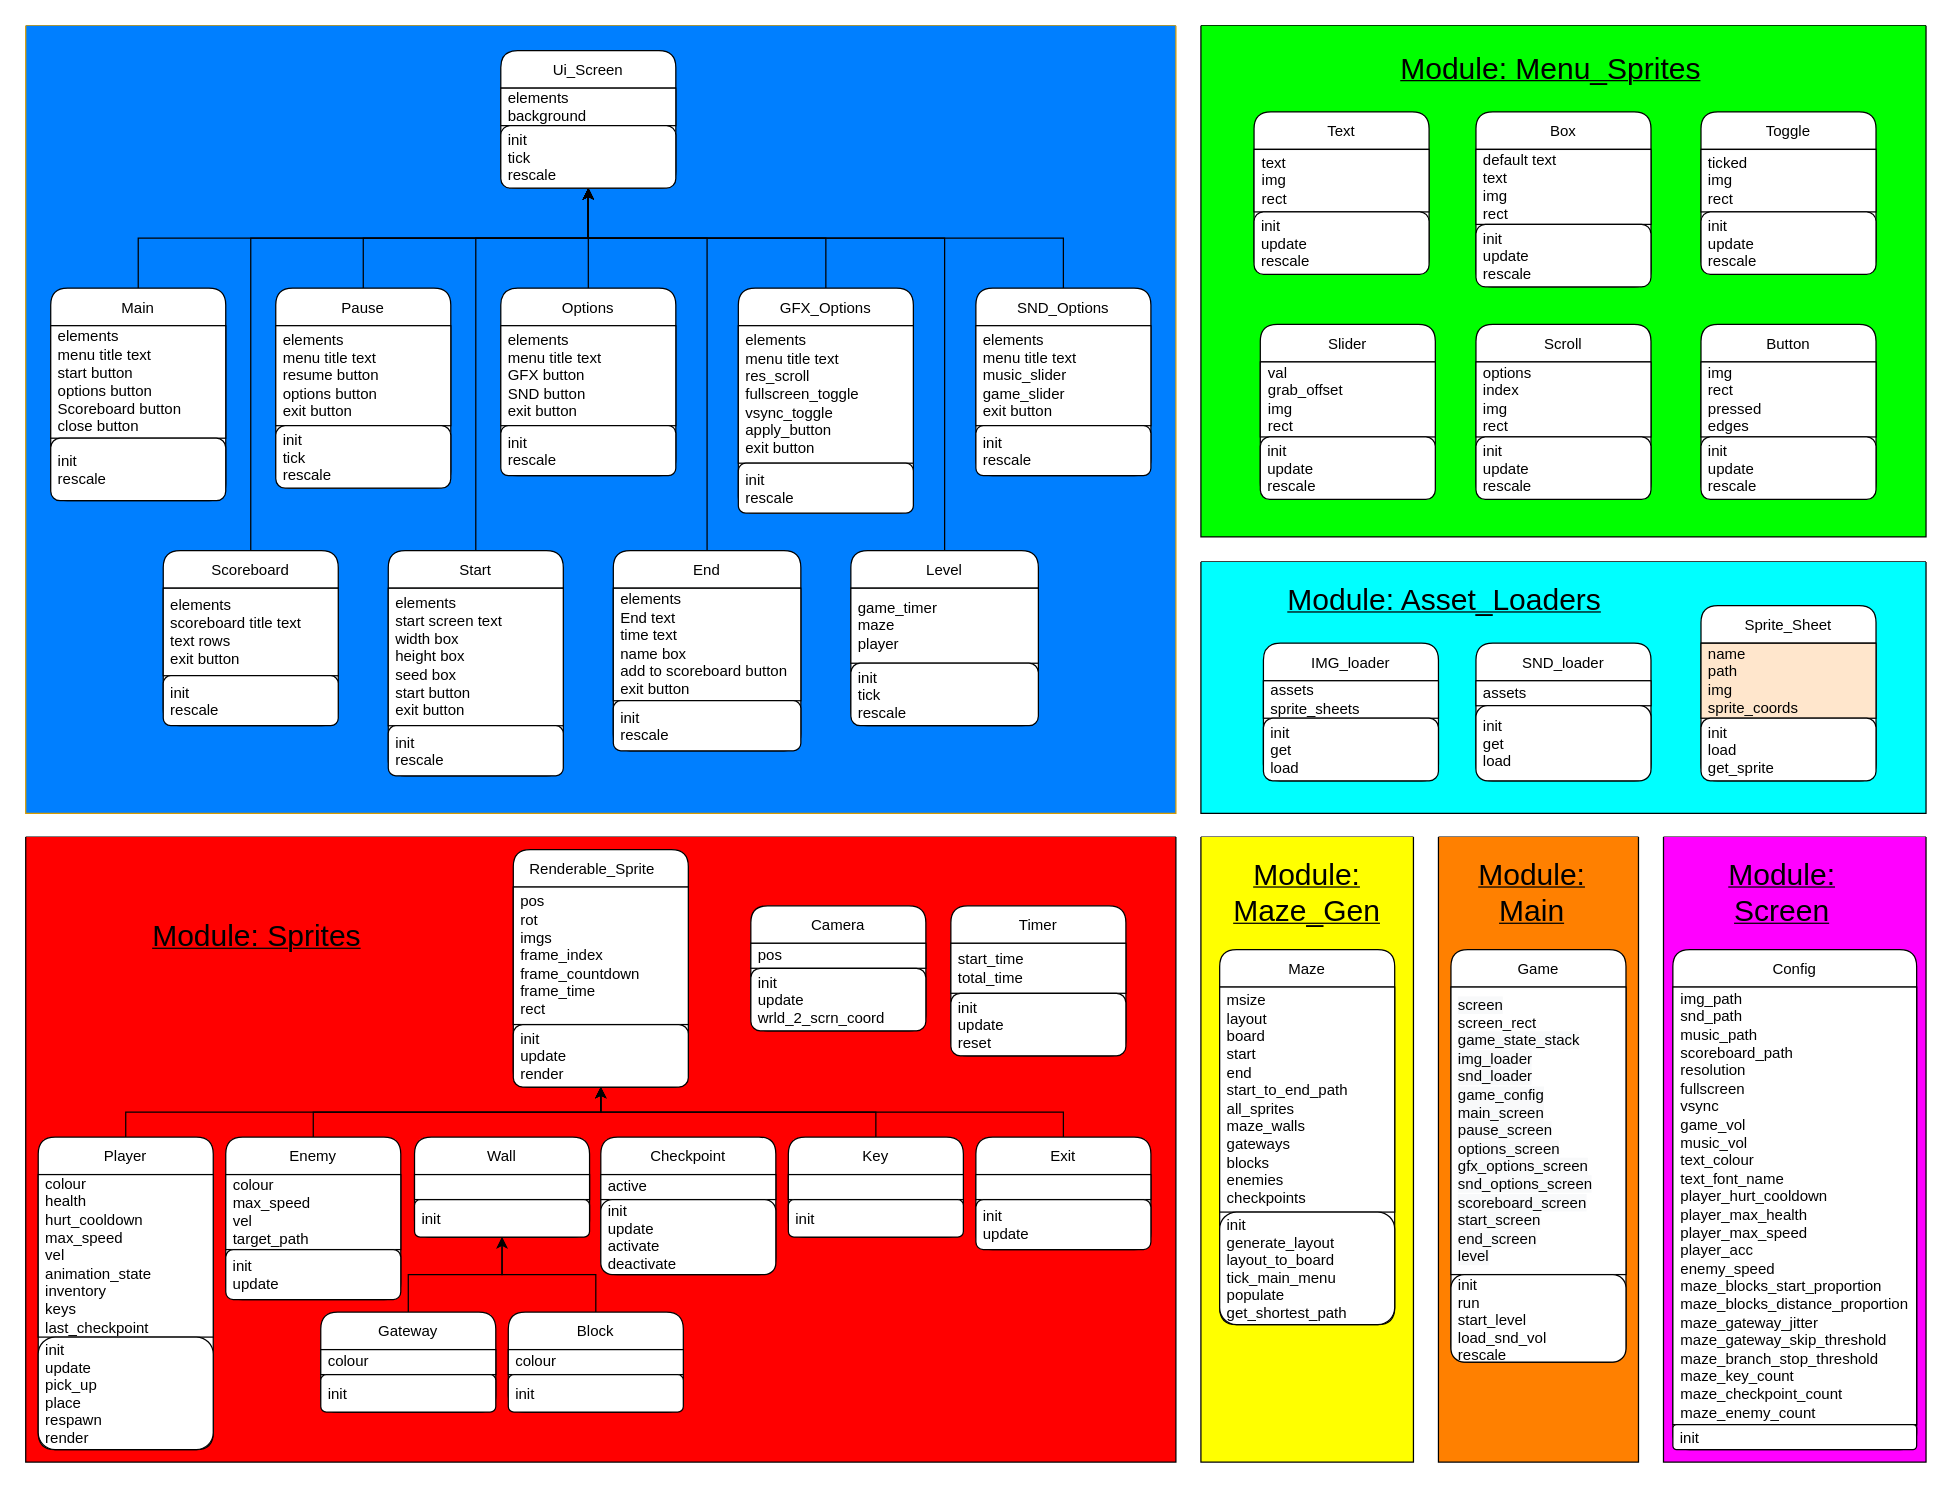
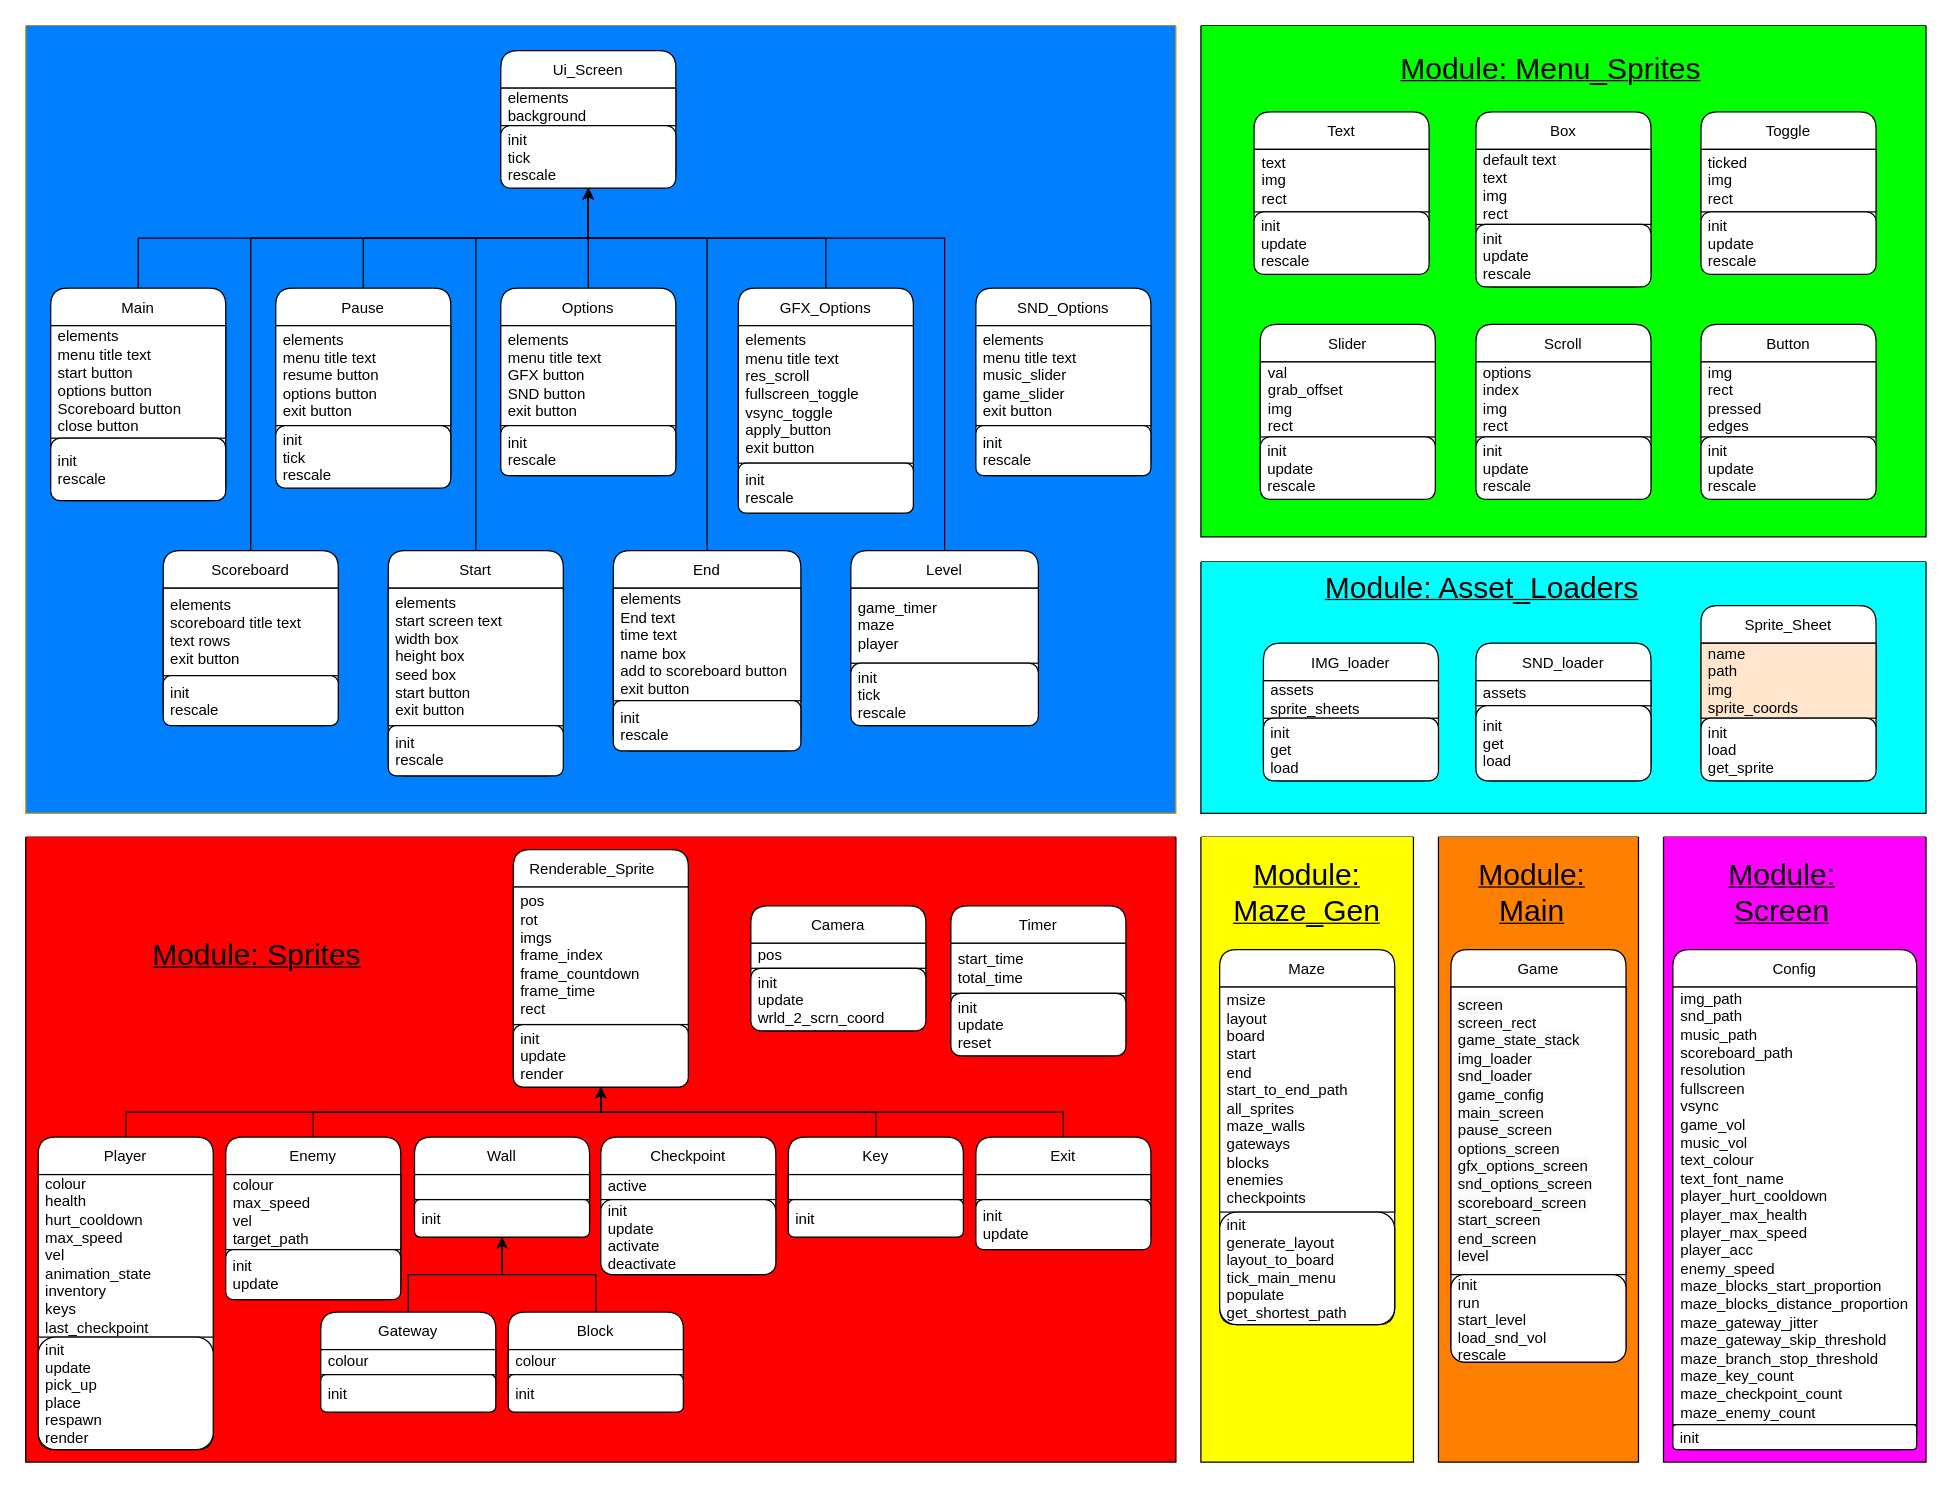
(1030, 238) -> none
(1444, 601) -> (1482, 588)
(257, 937) -> (257, 956)
